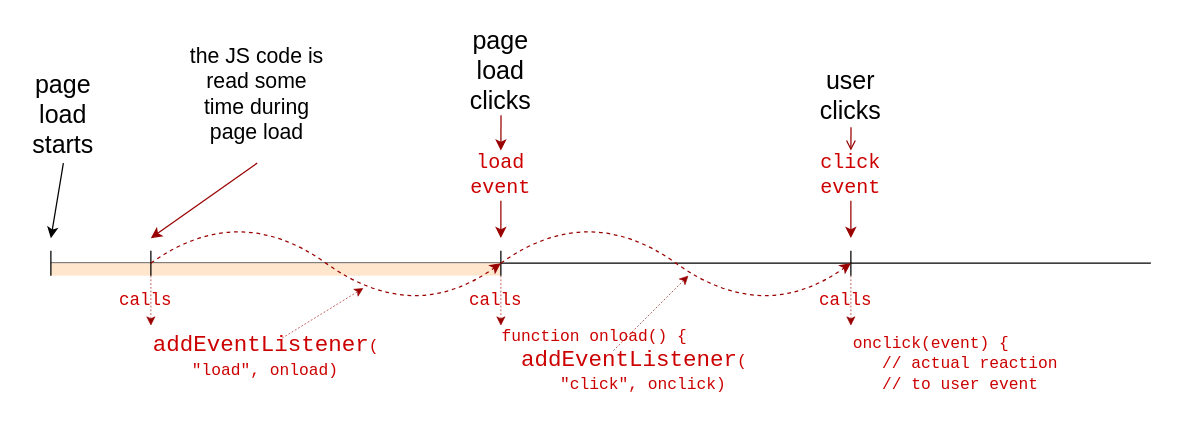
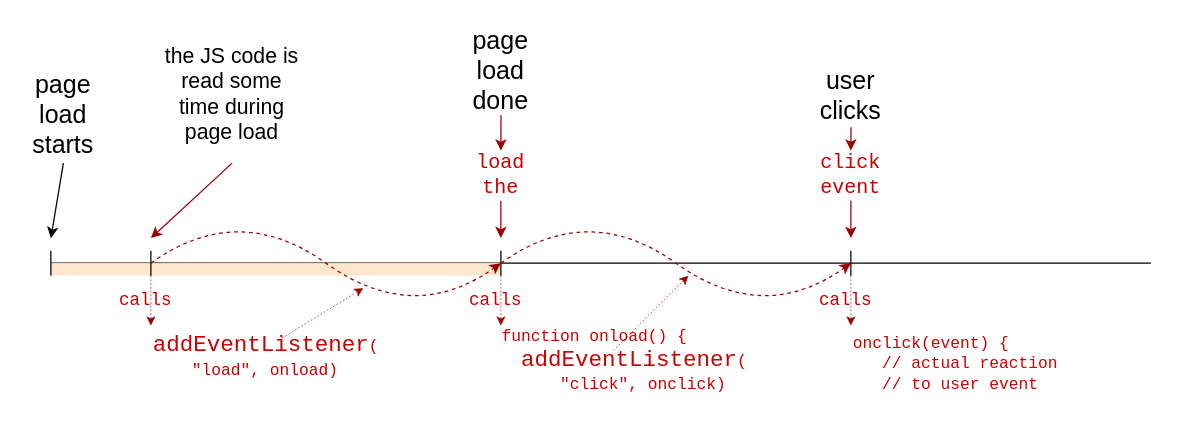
(501, 69) -> (501, 69)
(257, 94) -> (232, 94)
(851, 142) -> (851, 141)
(501, 176) -> (501, 176)
